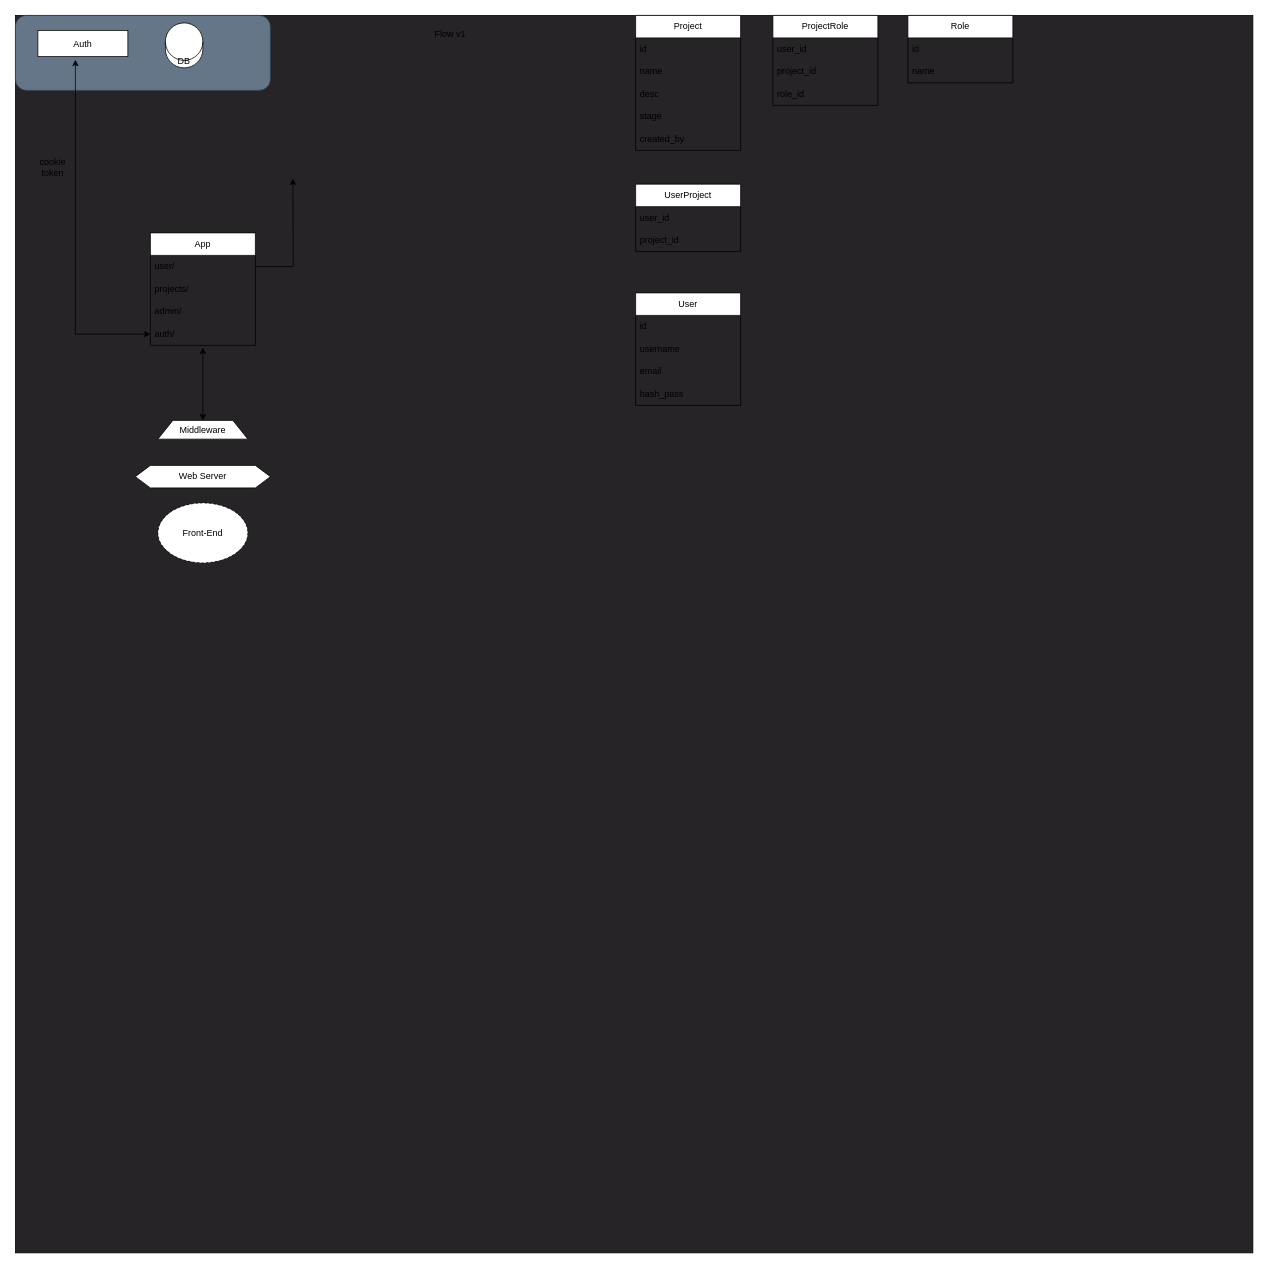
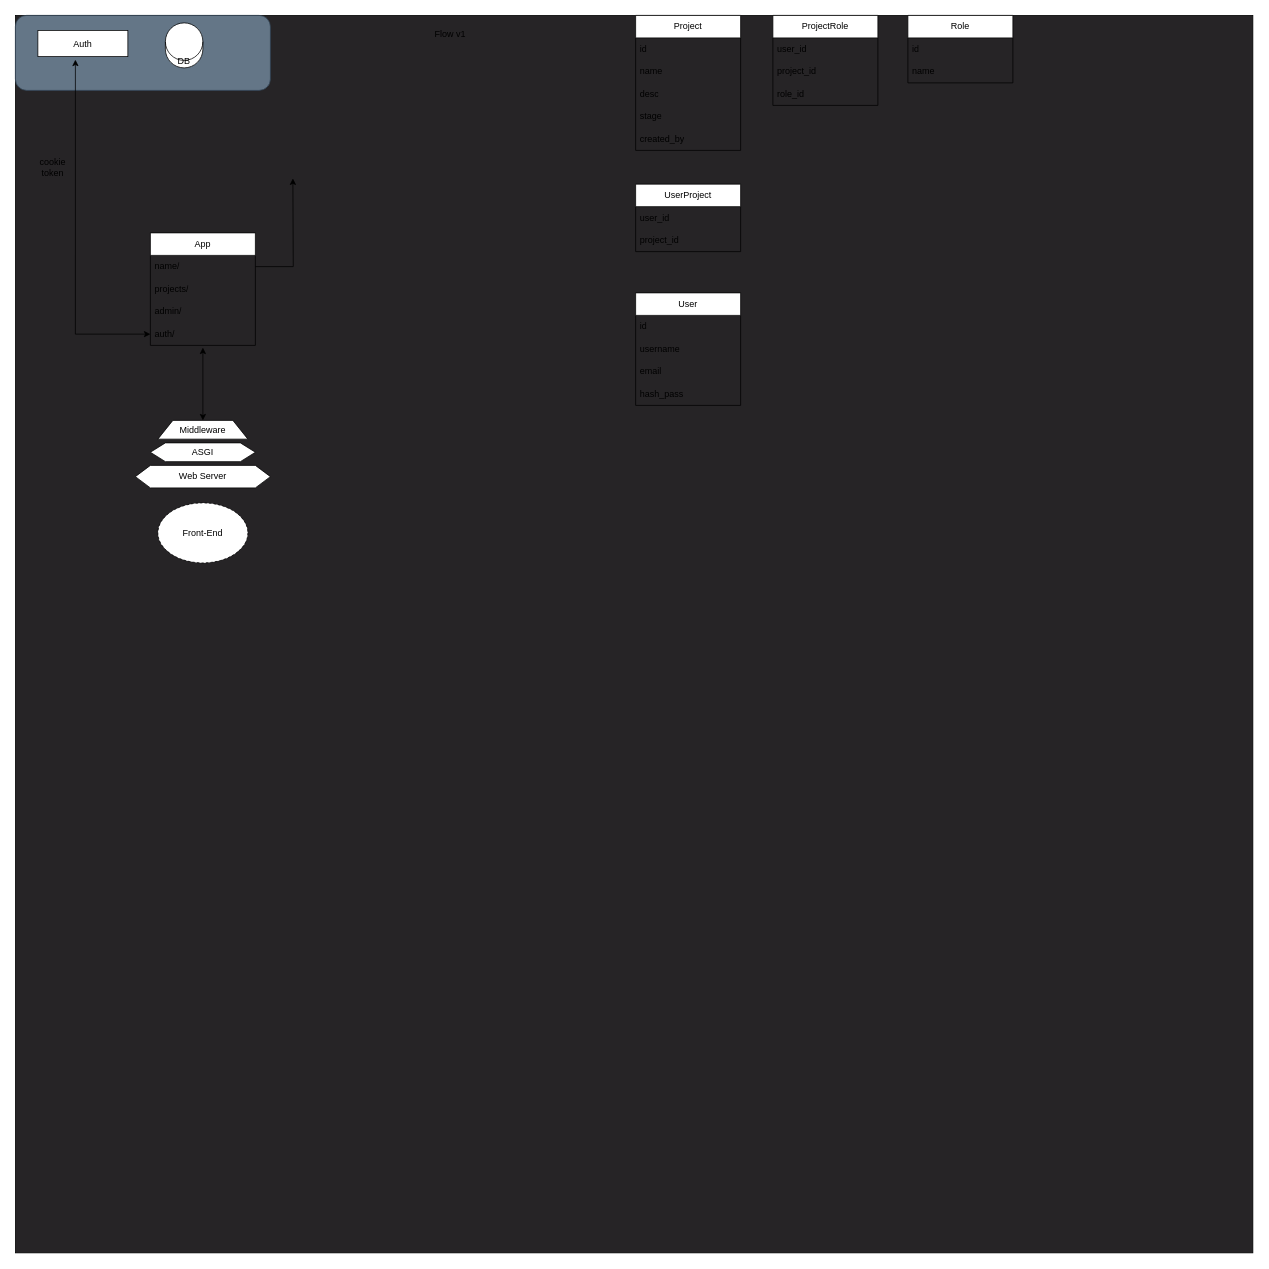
(167, 267) -> (167, 267)
none -> (203, 452)
